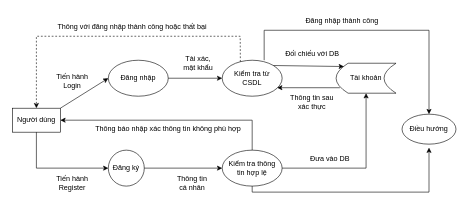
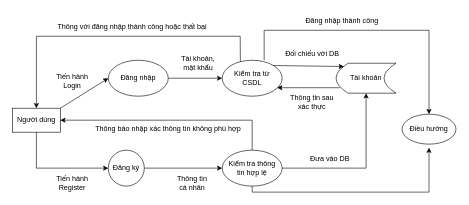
(117, 36) -> (117, 36)
(198, 63) -> (198, 63)
